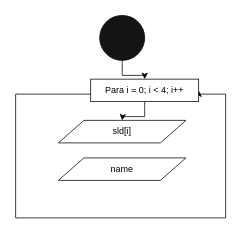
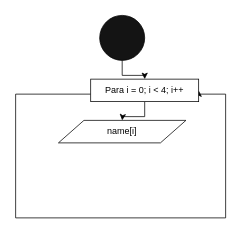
(122, 132) -> (122, 132)
(122, 169) -> none
